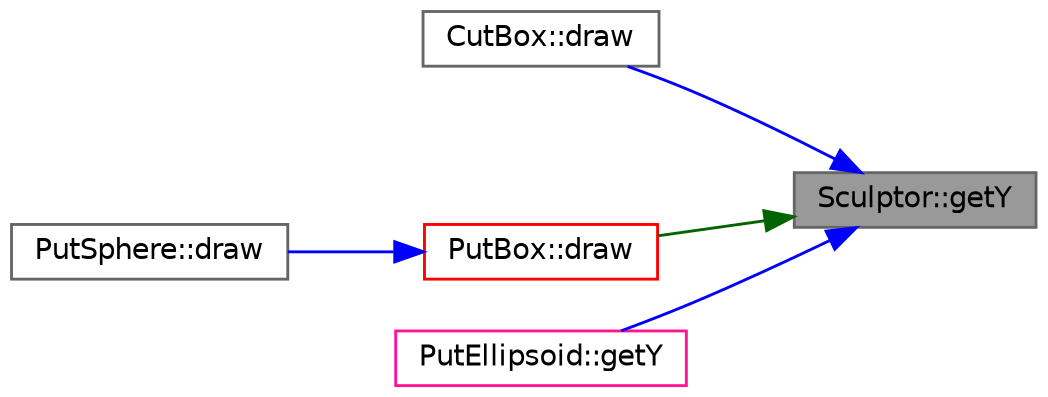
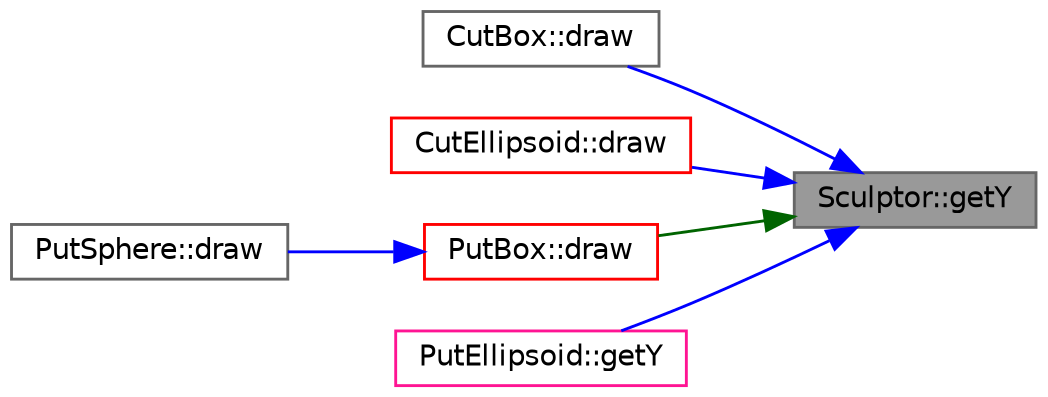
none -> (541, 145)
